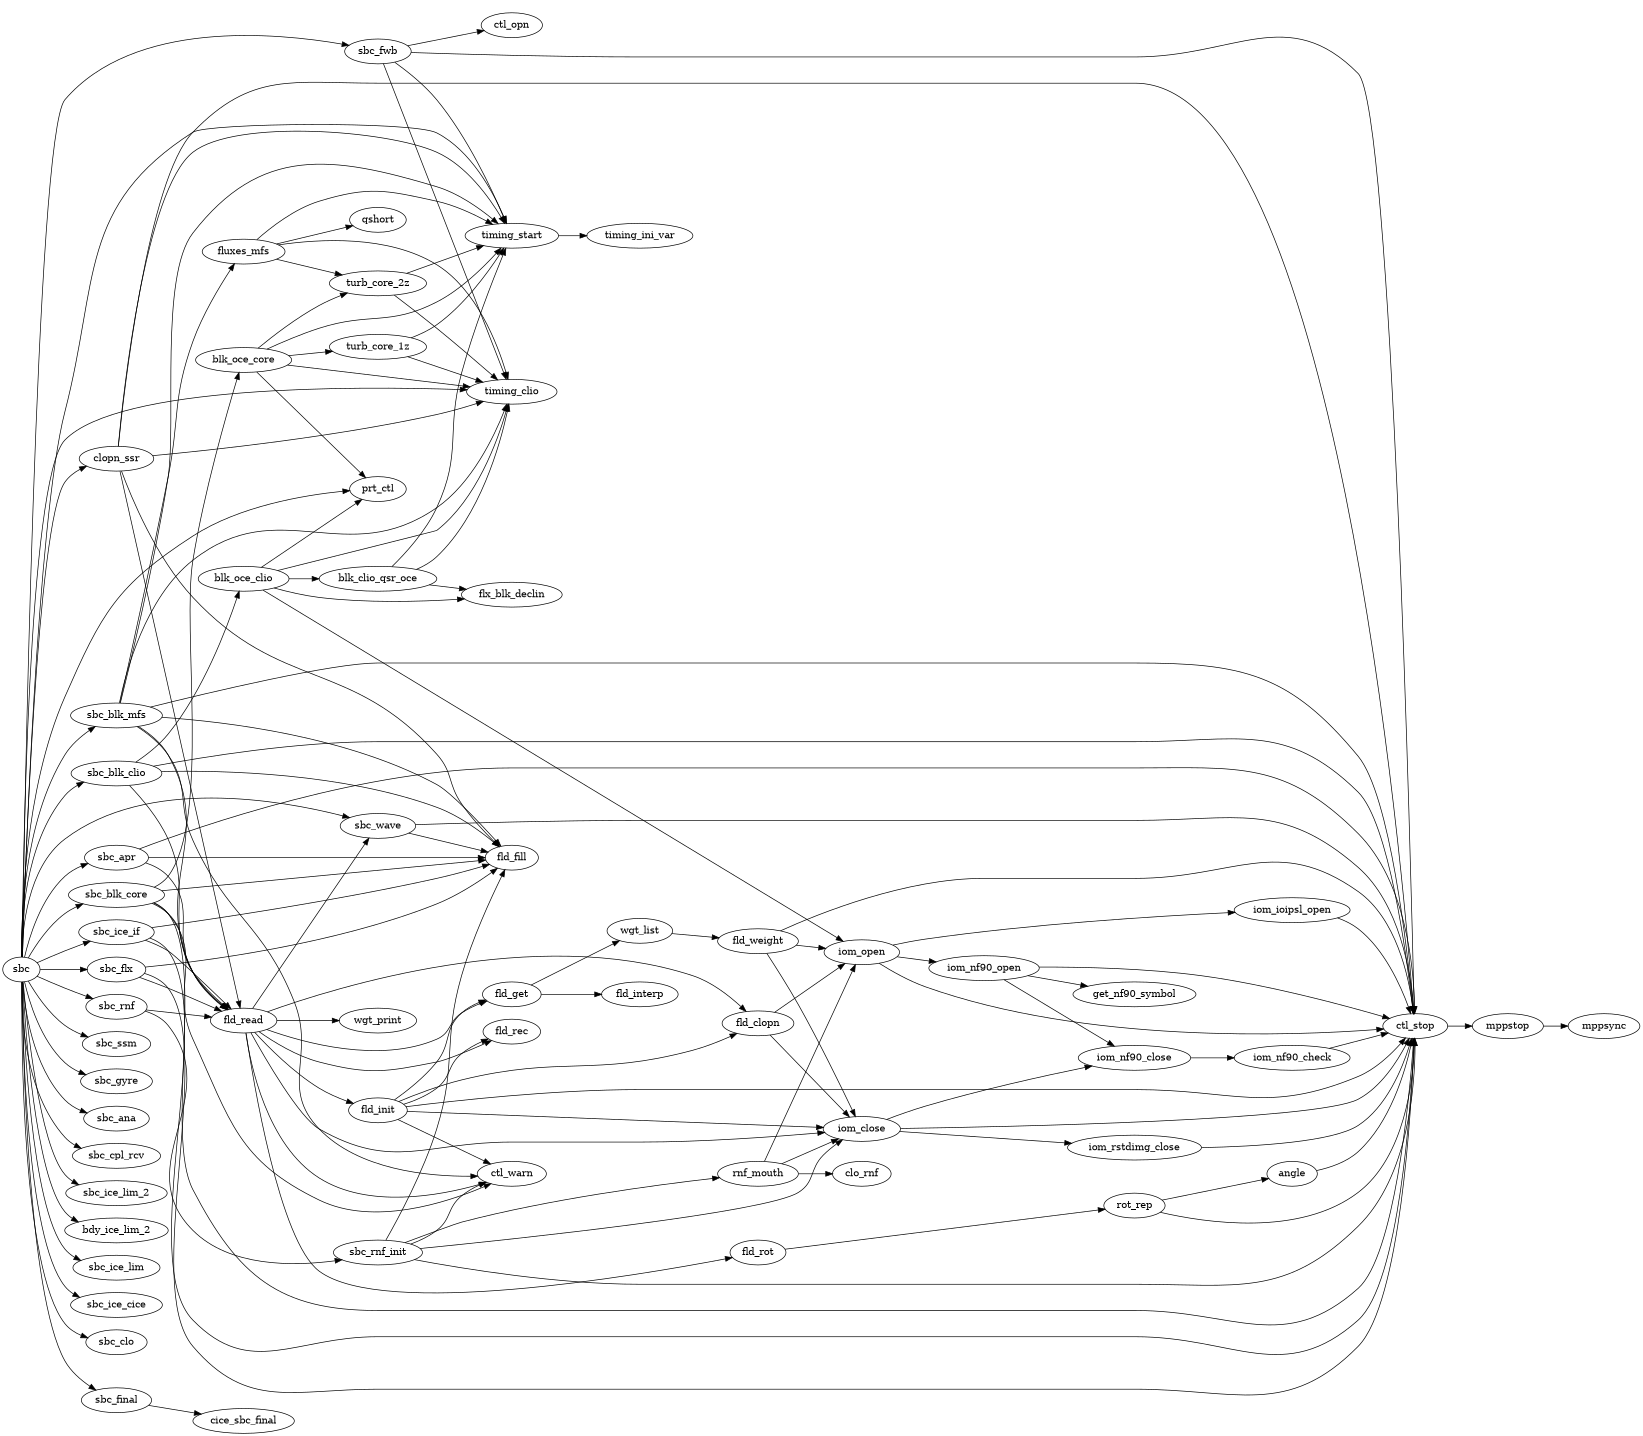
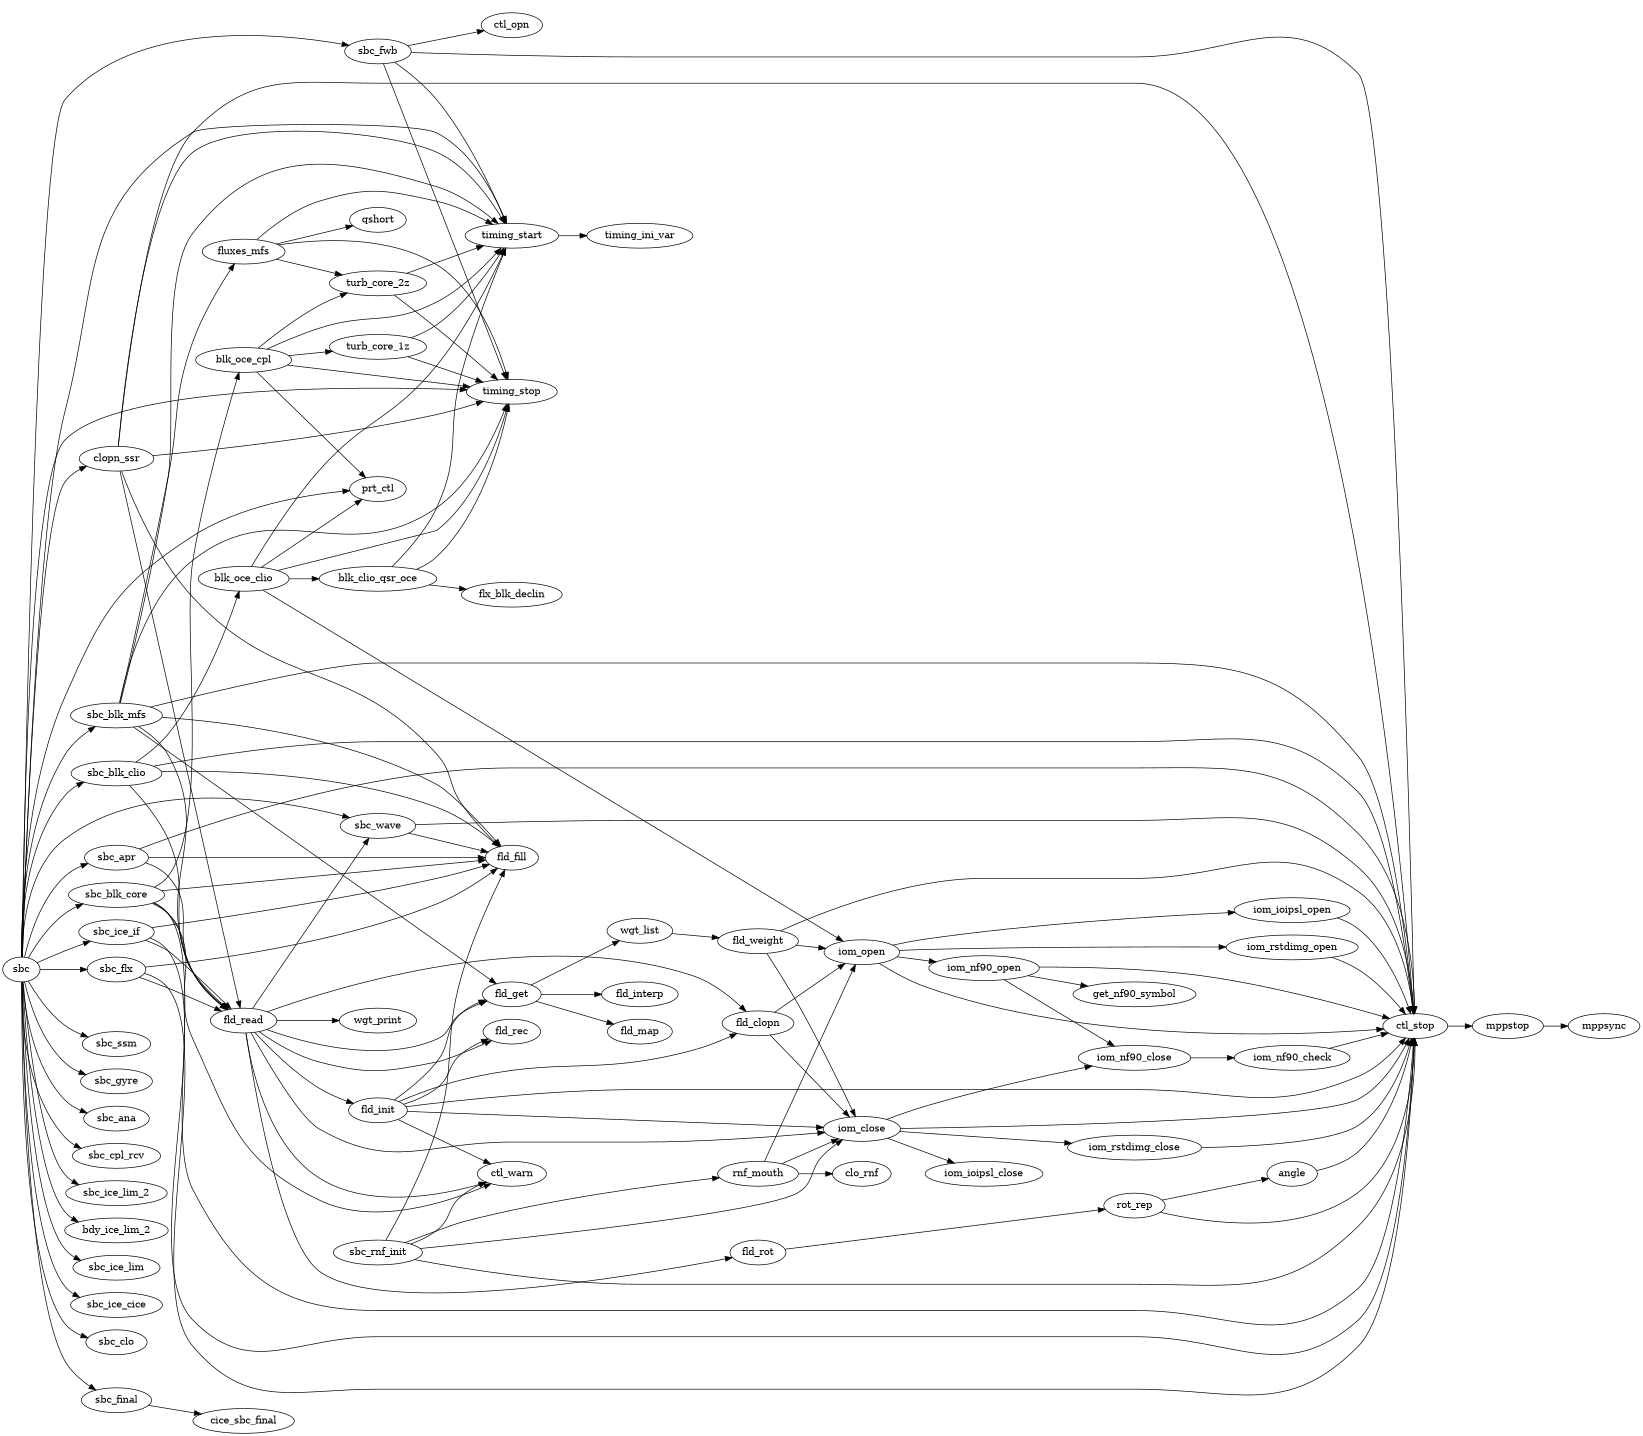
(244, 360) -> (244, 360)
(512, 392) -> (512, 392)
(365, 601) -> (383, 415)
none -> (1292, 947)
(289, 989) -> (312, 853)
(116, 1007) -> none
none -> (640, 1032)
none -> (984, 1174)
